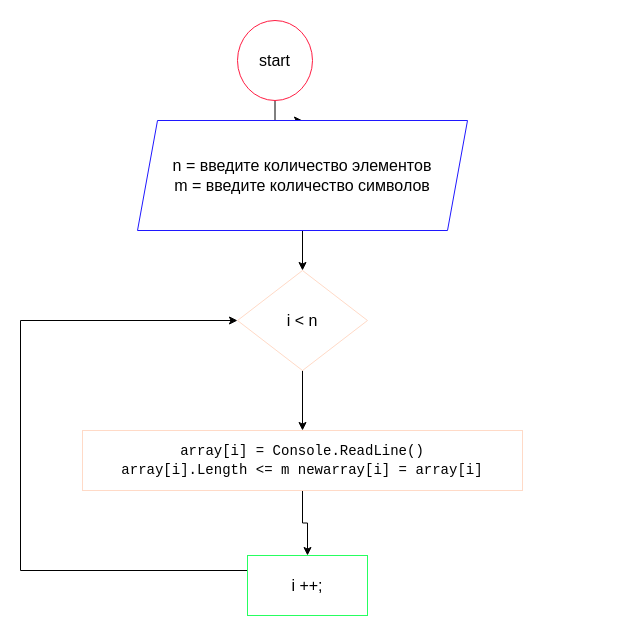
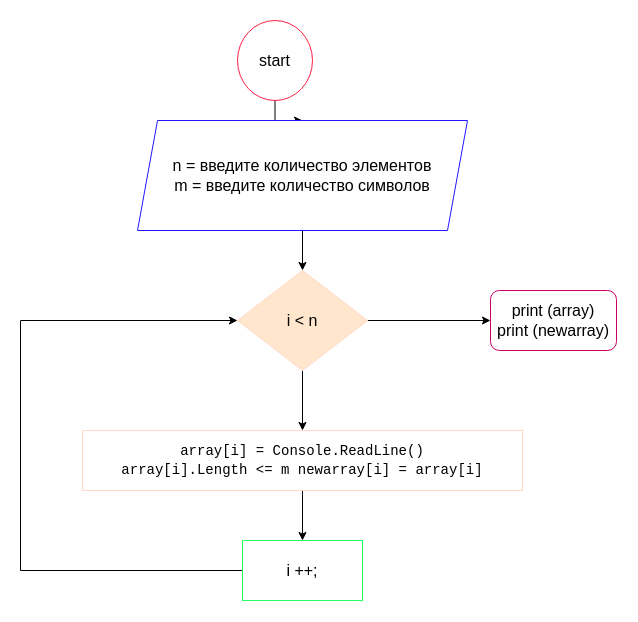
(303, 321) -> (303, 321)
none -> (426, 321)
none -> (554, 321)
(308, 586) -> (303, 571)
